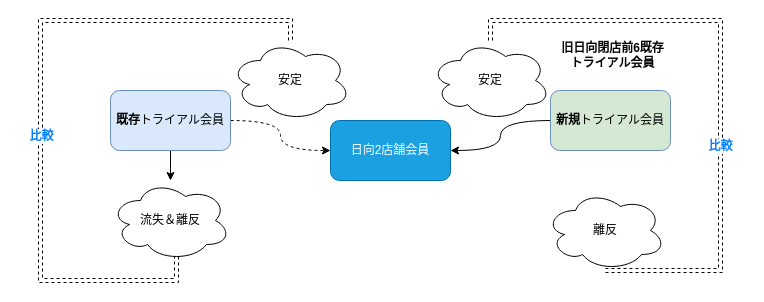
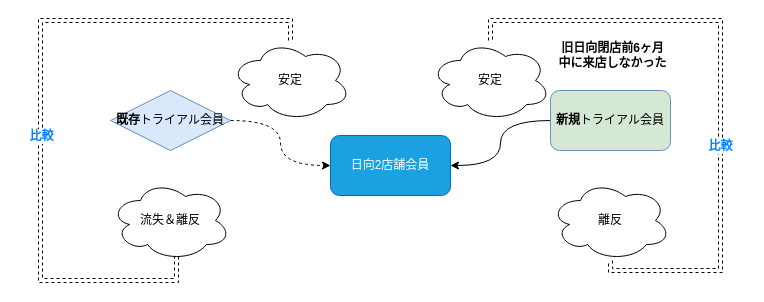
(613, 56) -> (613, 56)
(171, 121) -> (171, 121)
(391, 151) -> (391, 166)
(171, 167) -> none
(606, 231) -> (611, 221)
